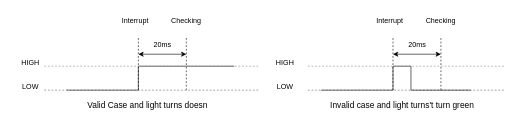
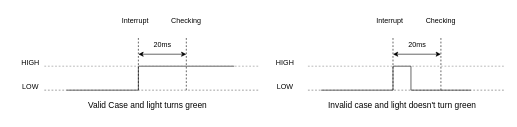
(148, 105) -> (148, 105)
(403, 105) -> (403, 105)
